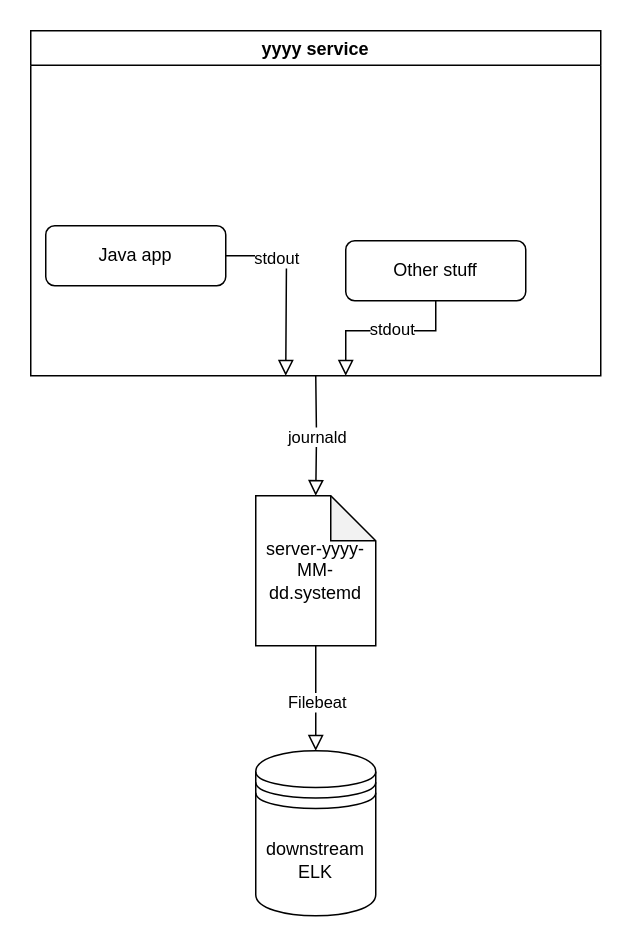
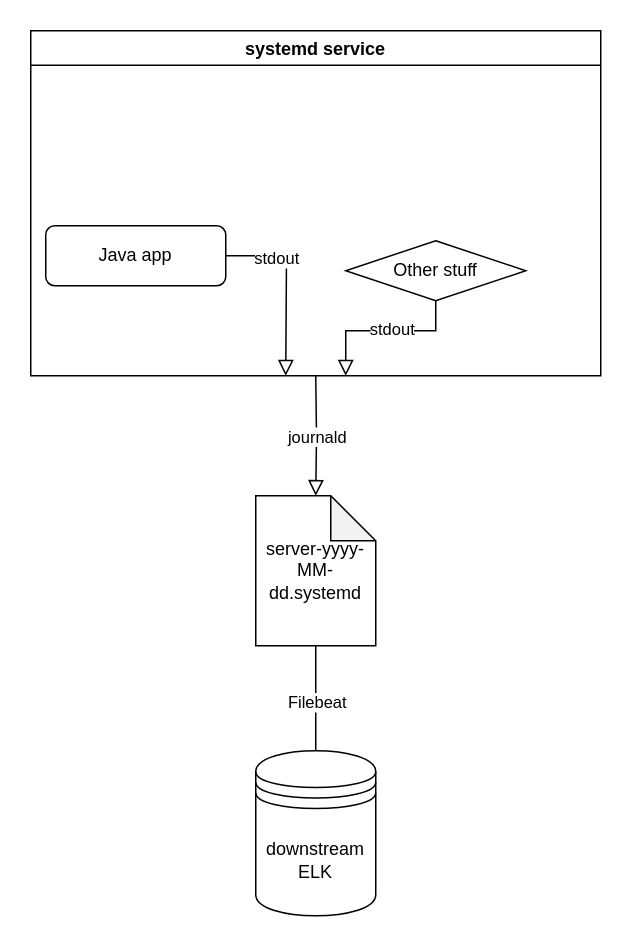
(315, 49) -> (315, 49)
(436, 271) -> (436, 271)
(316, 734) -> (316, 741)
